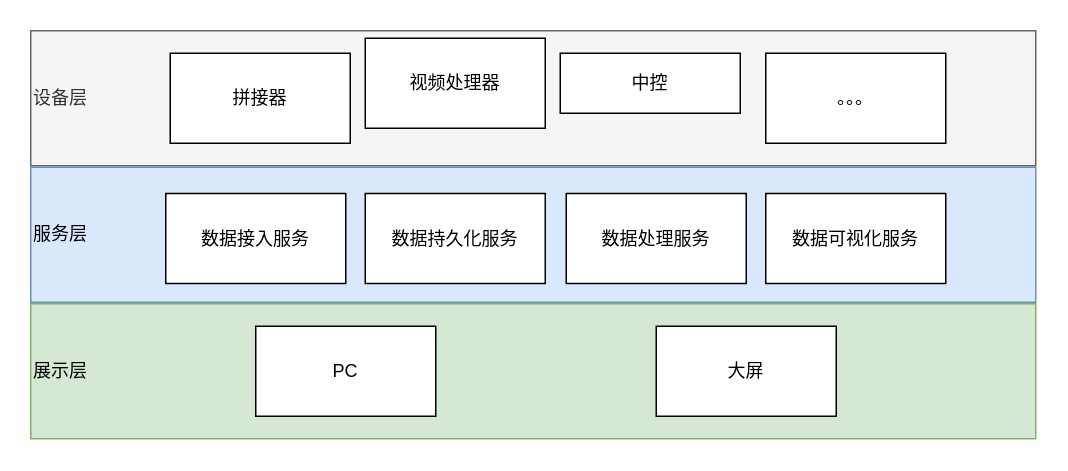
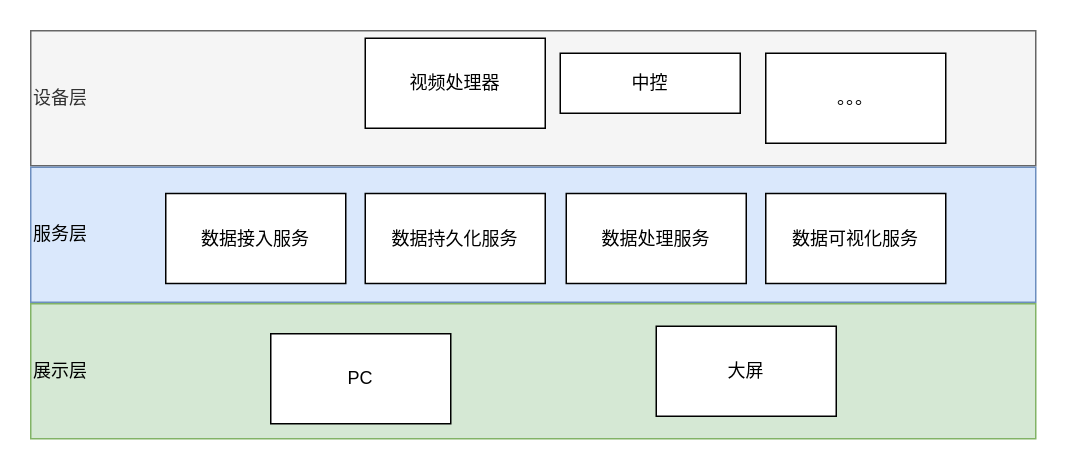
(260, 98) -> none
(346, 371) -> (361, 379)
